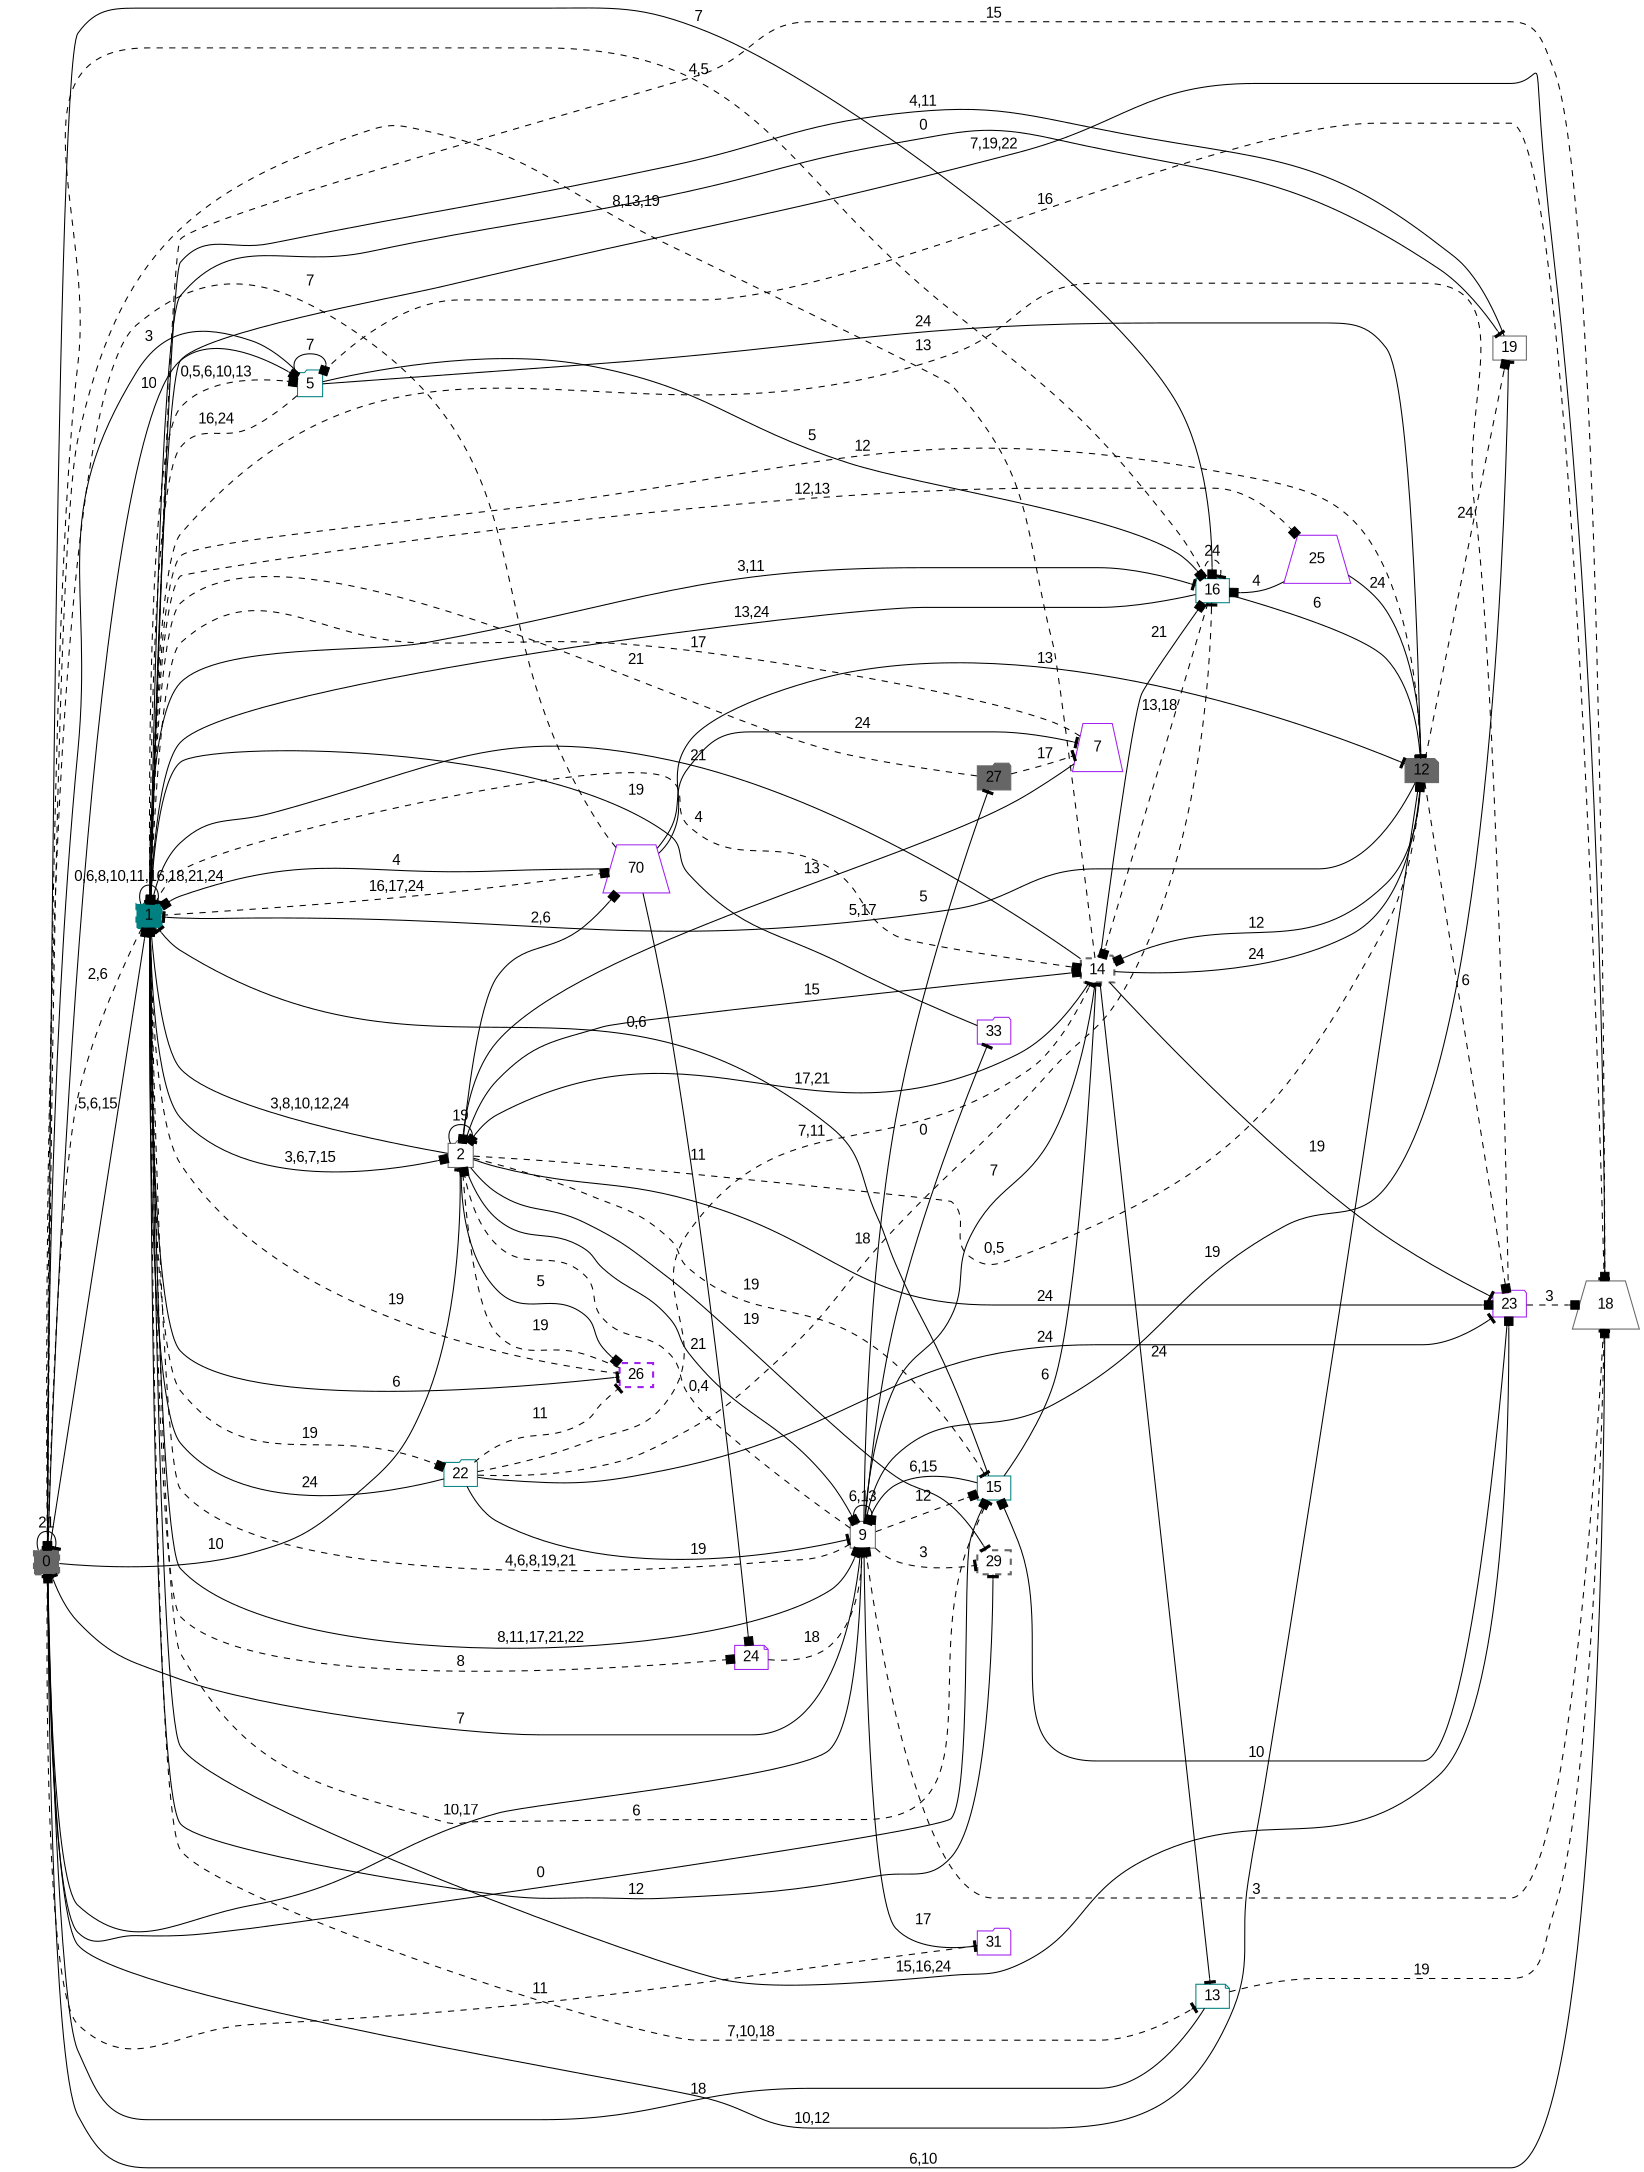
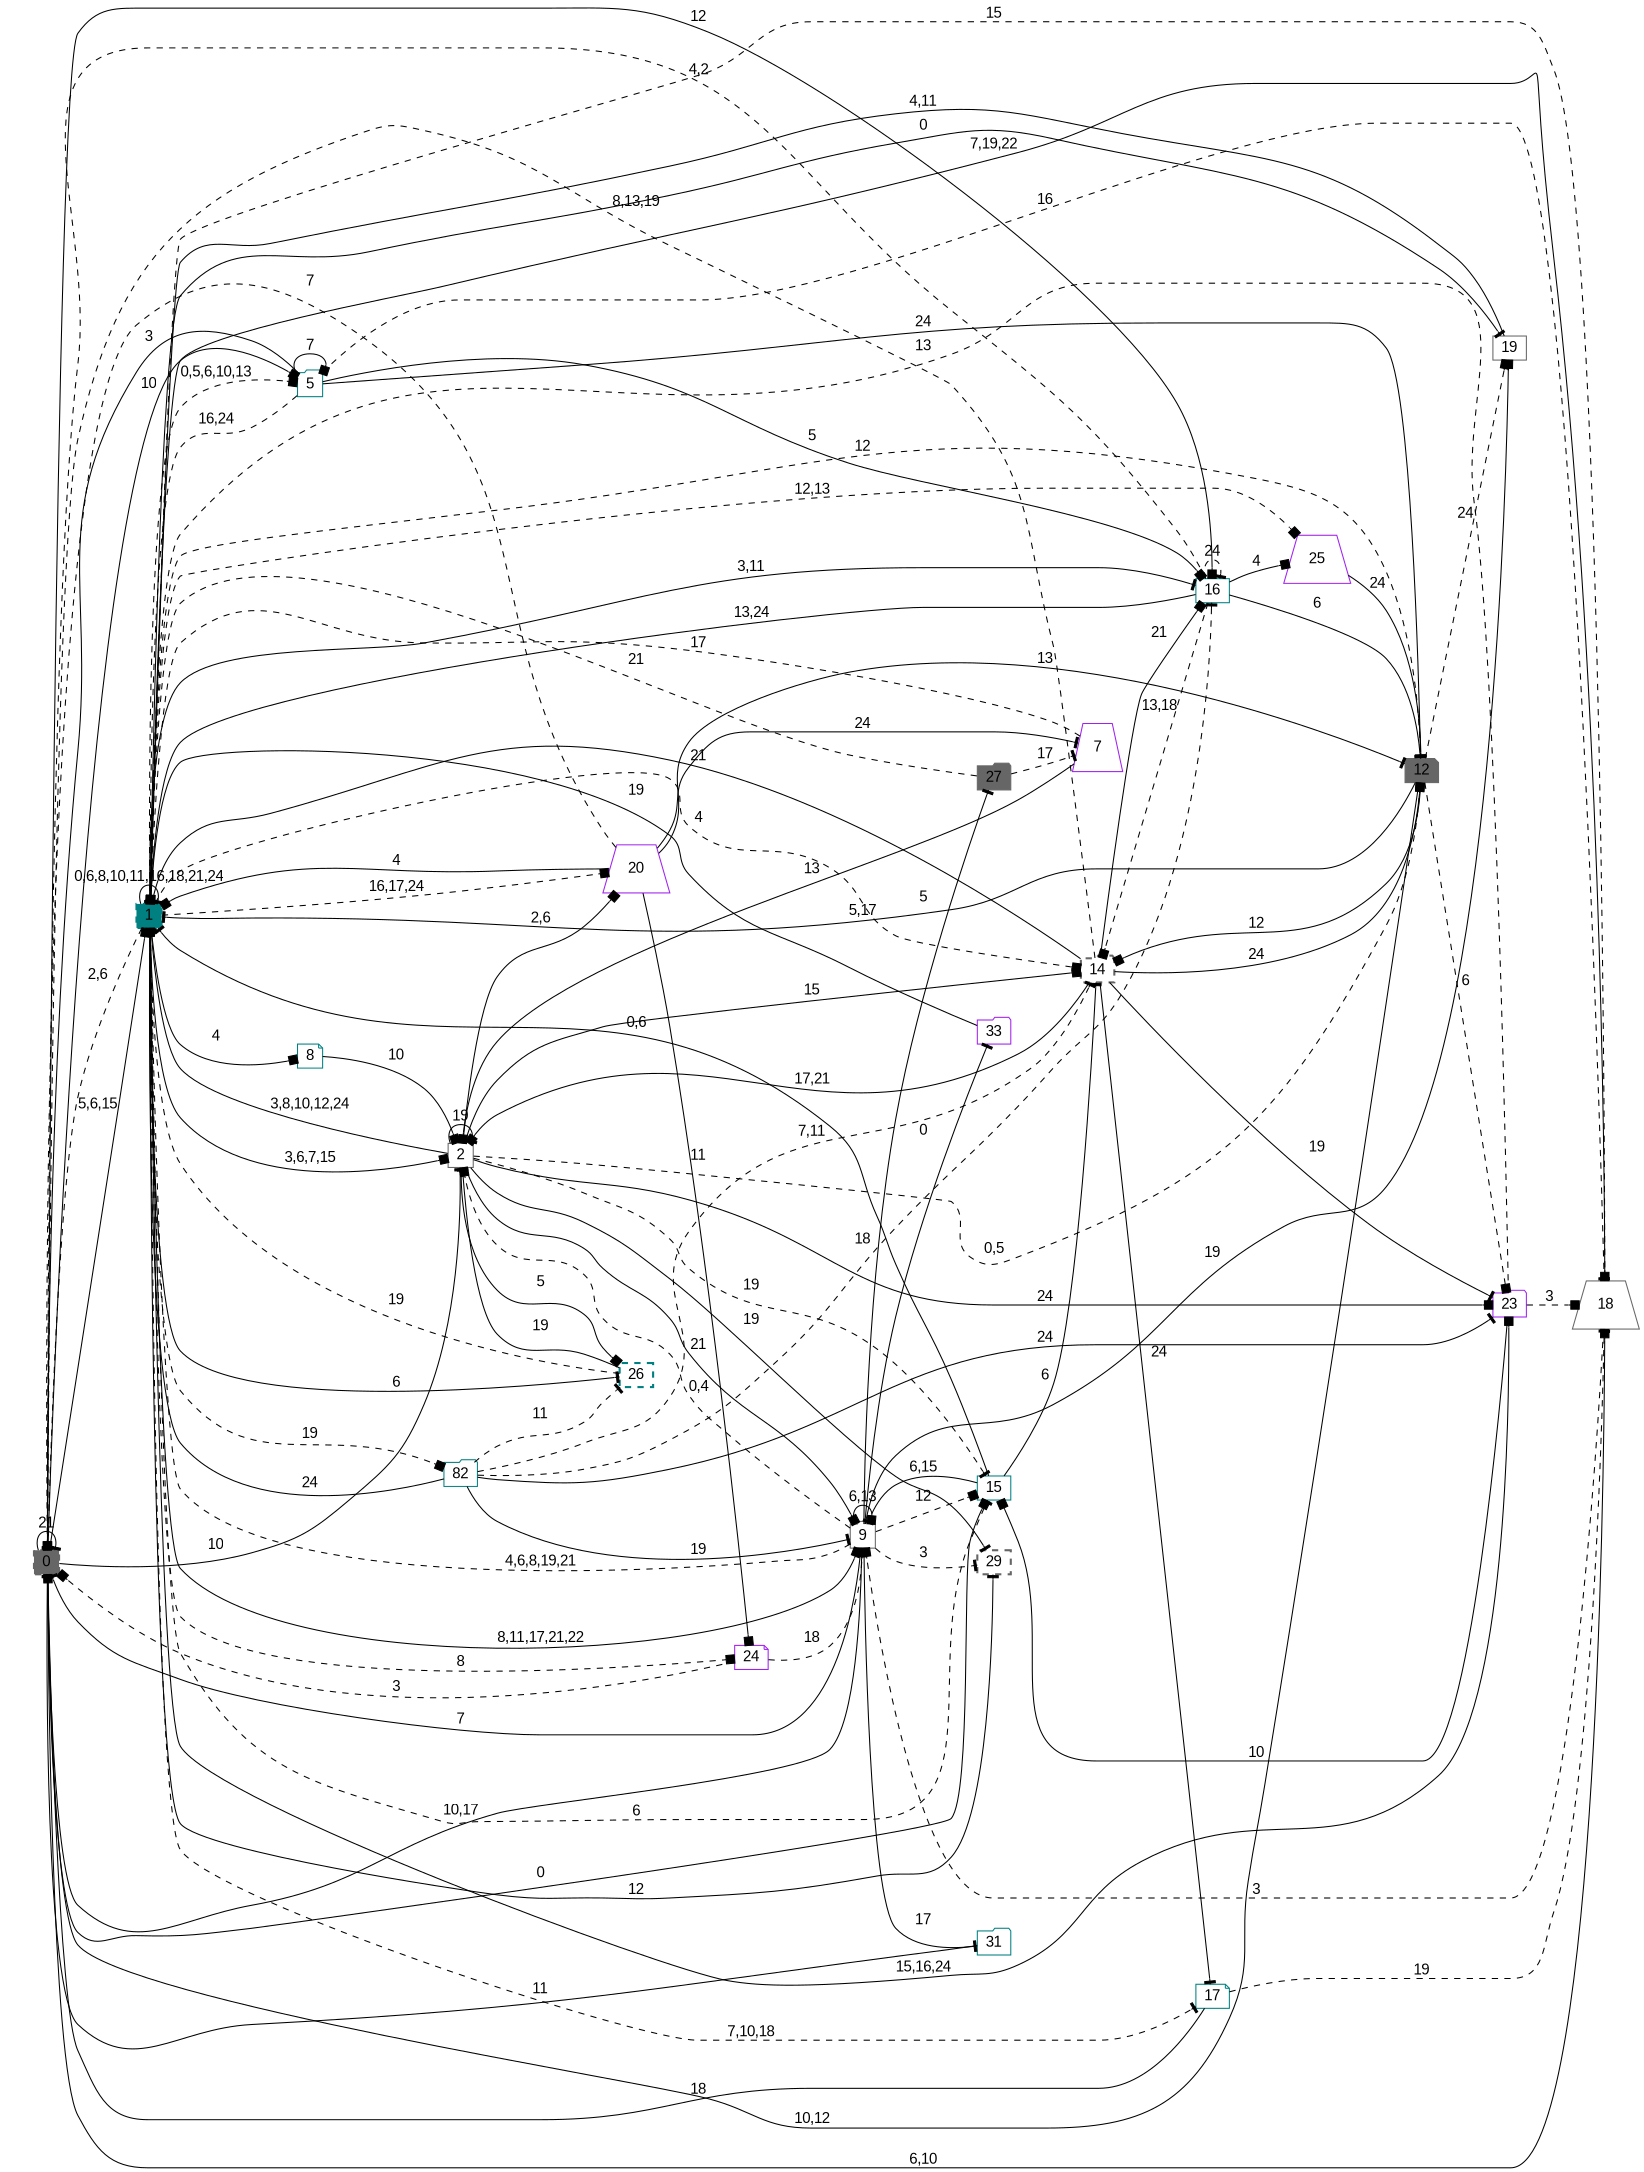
(699, 17) -> (699, 17)
(699, 70) -> (699, 70)
(1263, 590) -> (1254, 572)
(636, 869) -> (636, 869)
none -> (310, 1056)
(1426, 1102) -> (1426, 1102)
(962, 1265) -> none
(488, 1318) -> (488, 1318)
(636, 1375) -> (636, 1375)
(461, 1474) -> (461, 1474)
(917, 1478) -> (917, 1478)
none -> (389, 1696)
(994, 1943) -> (994, 1943)
(1213, 1996) -> (1213, 1996)
(267, 2024) -> (267, 2024)
